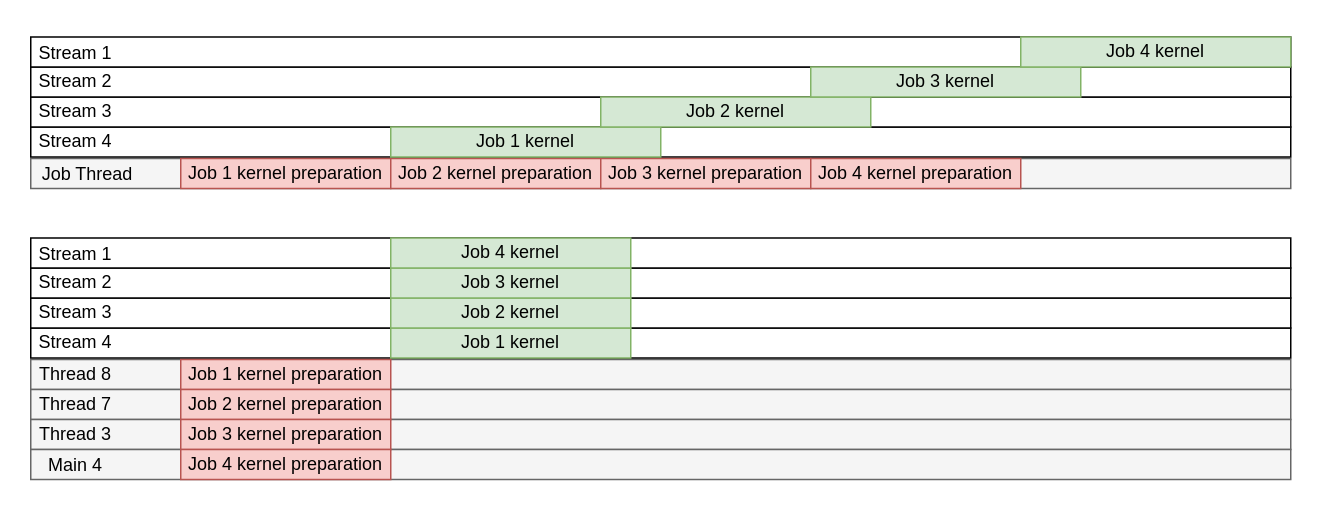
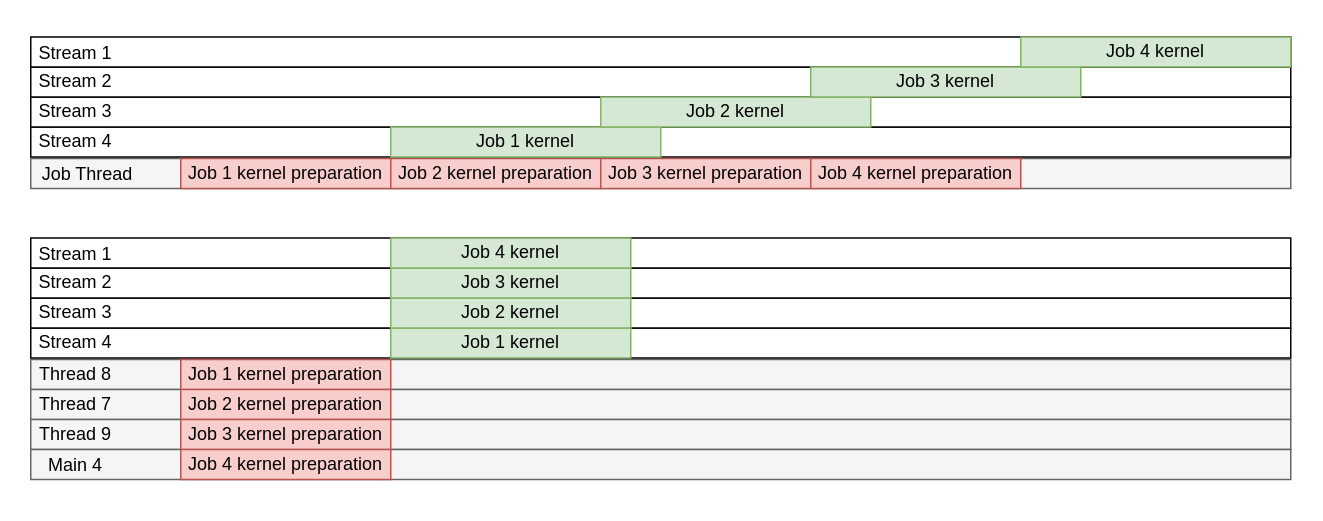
(76, 434) -> (76, 434)
